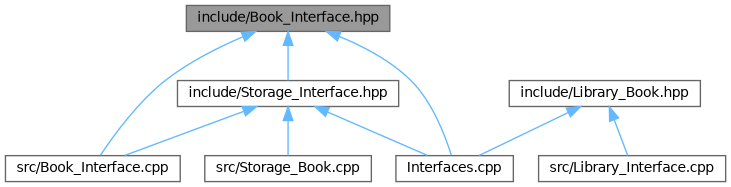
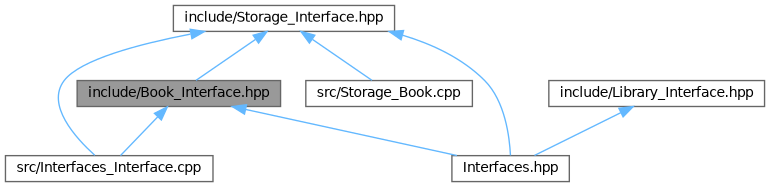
(288, 63) -> (226, 60)
(605, 94) -> (657, 94)
(93, 169) -> (109, 169)
(455, 169) -> (511, 169)
(632, 169) -> none
